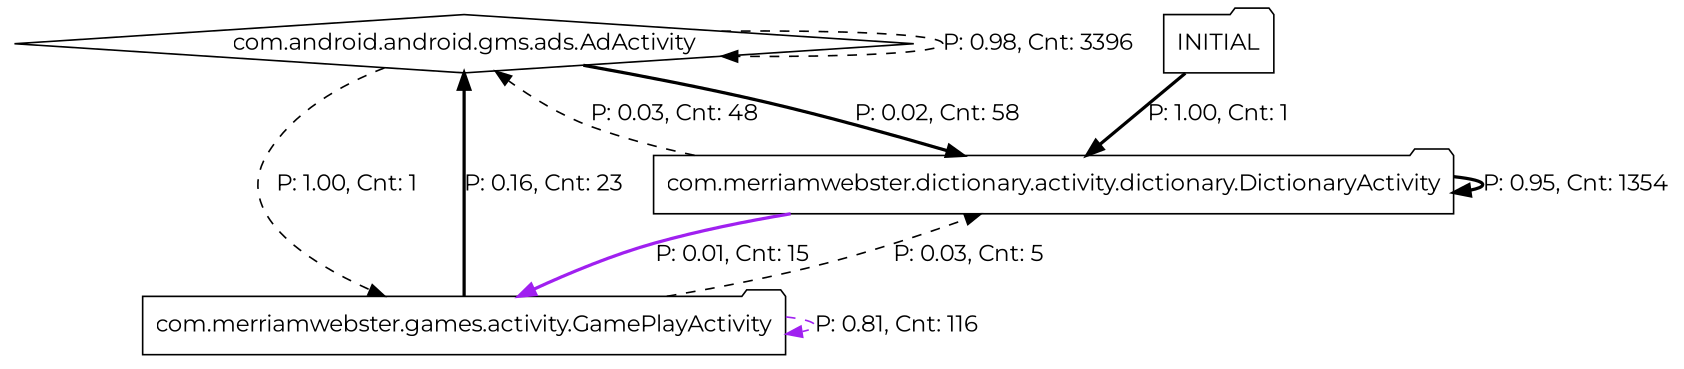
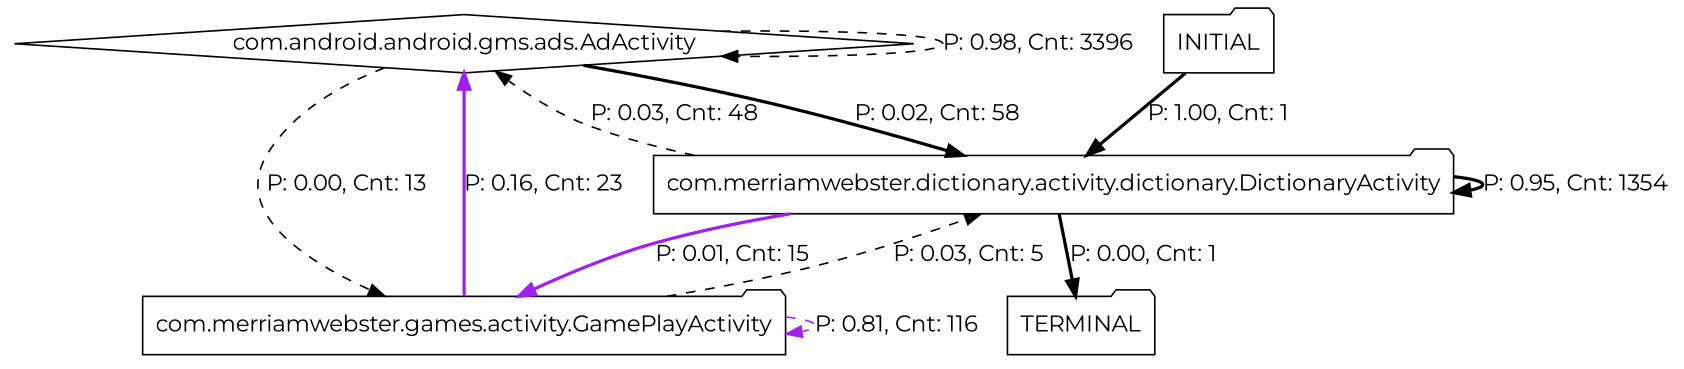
(348, 185) -> (348, 185)
(464, 193) -> (464, 193)
none -> (1081, 326)
